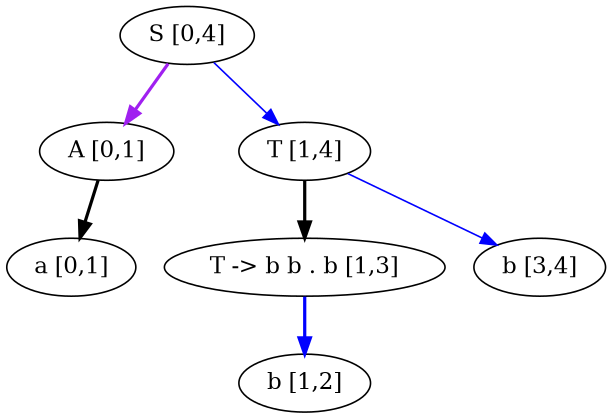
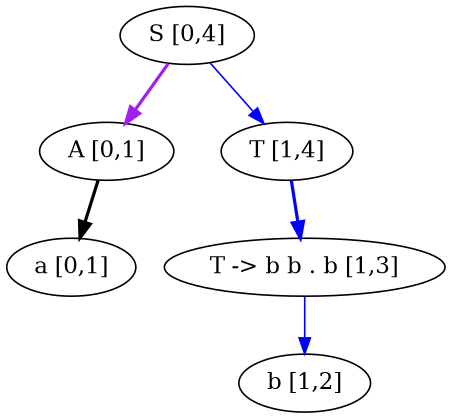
(305, 201) -> (295, 201)
(540, 267) -> none
(305, 317) -> (305, 317)
